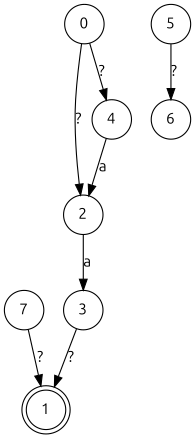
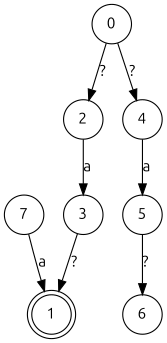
(99, 162) -> (142, 162)
(41, 358) -> (43, 262)
